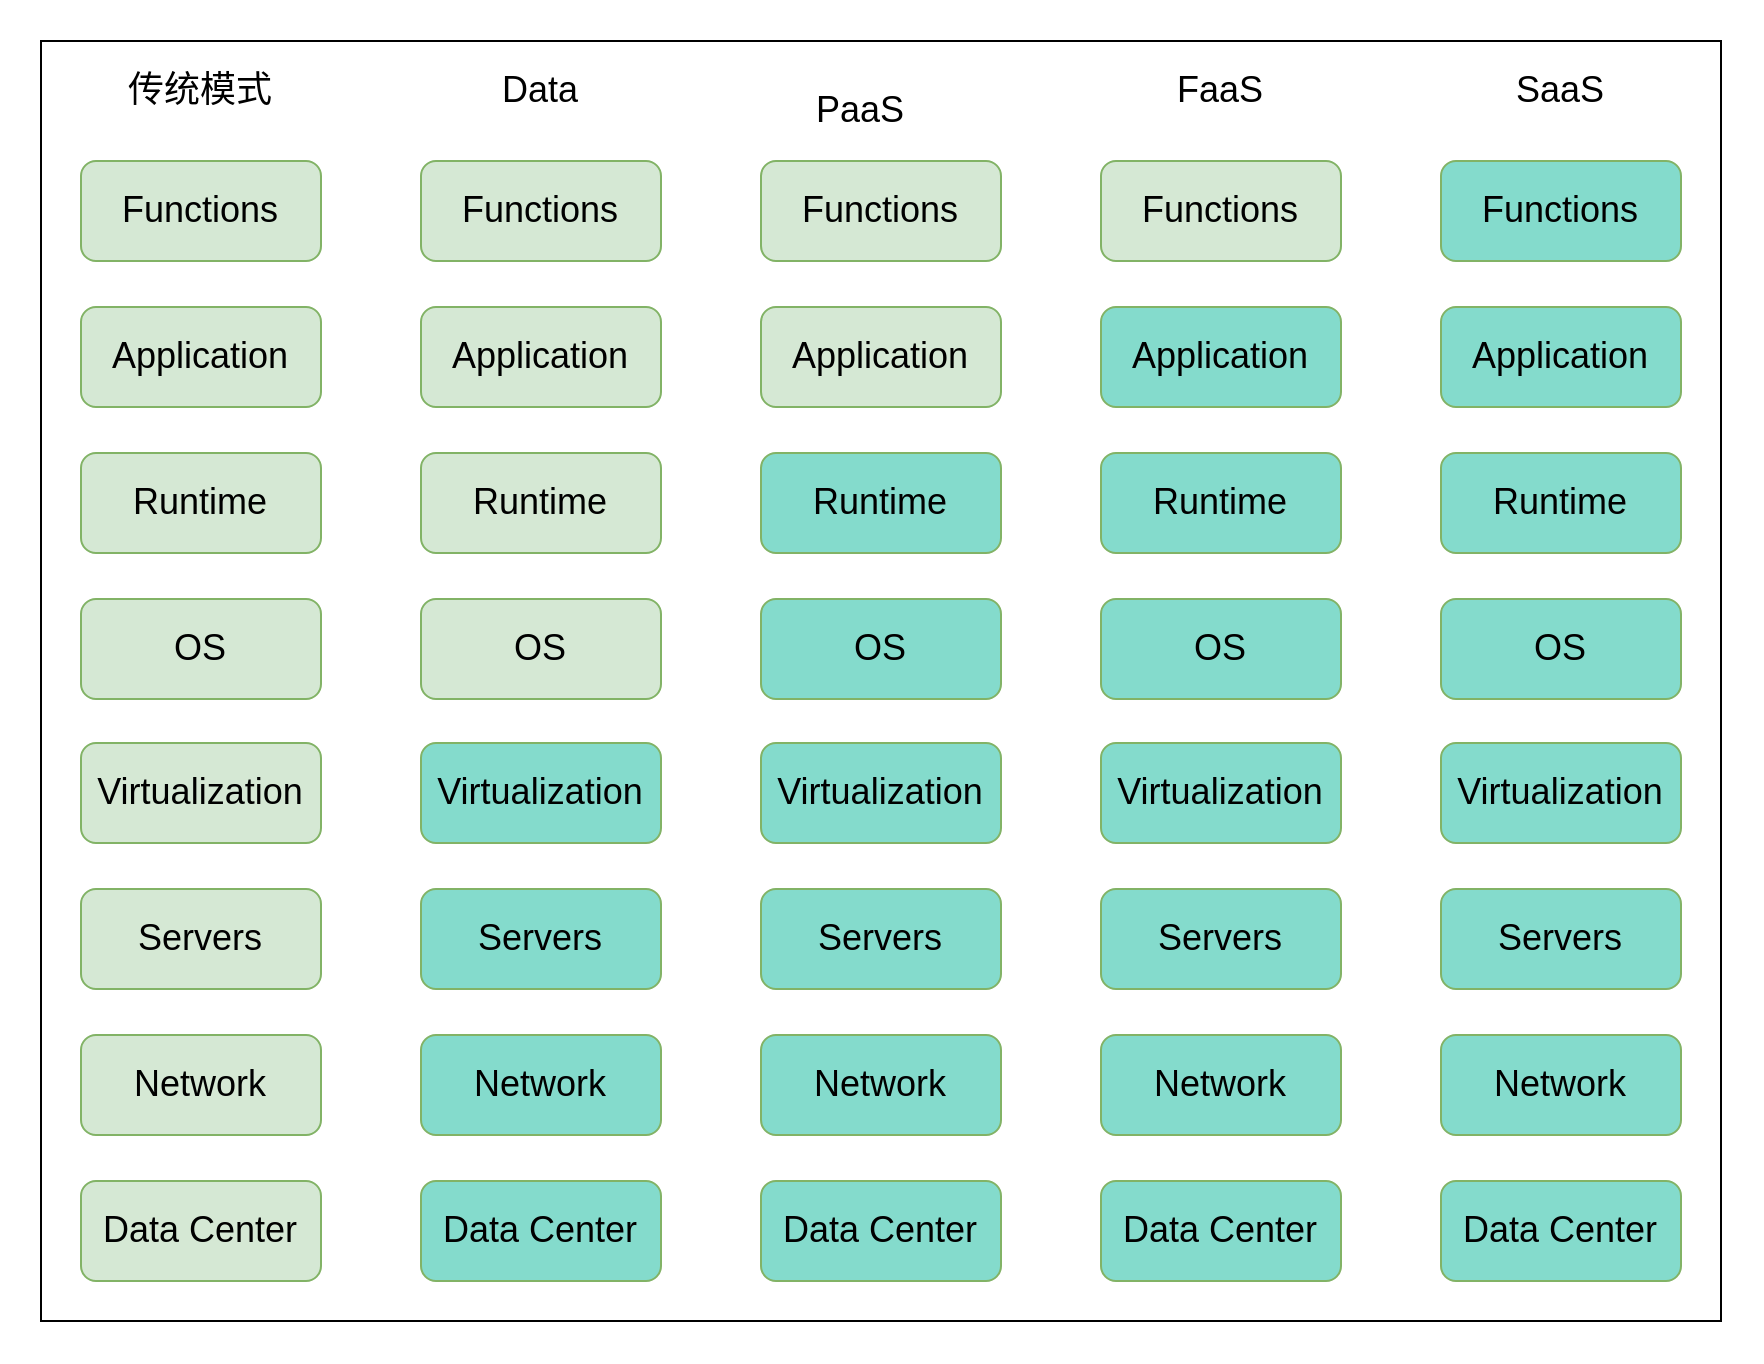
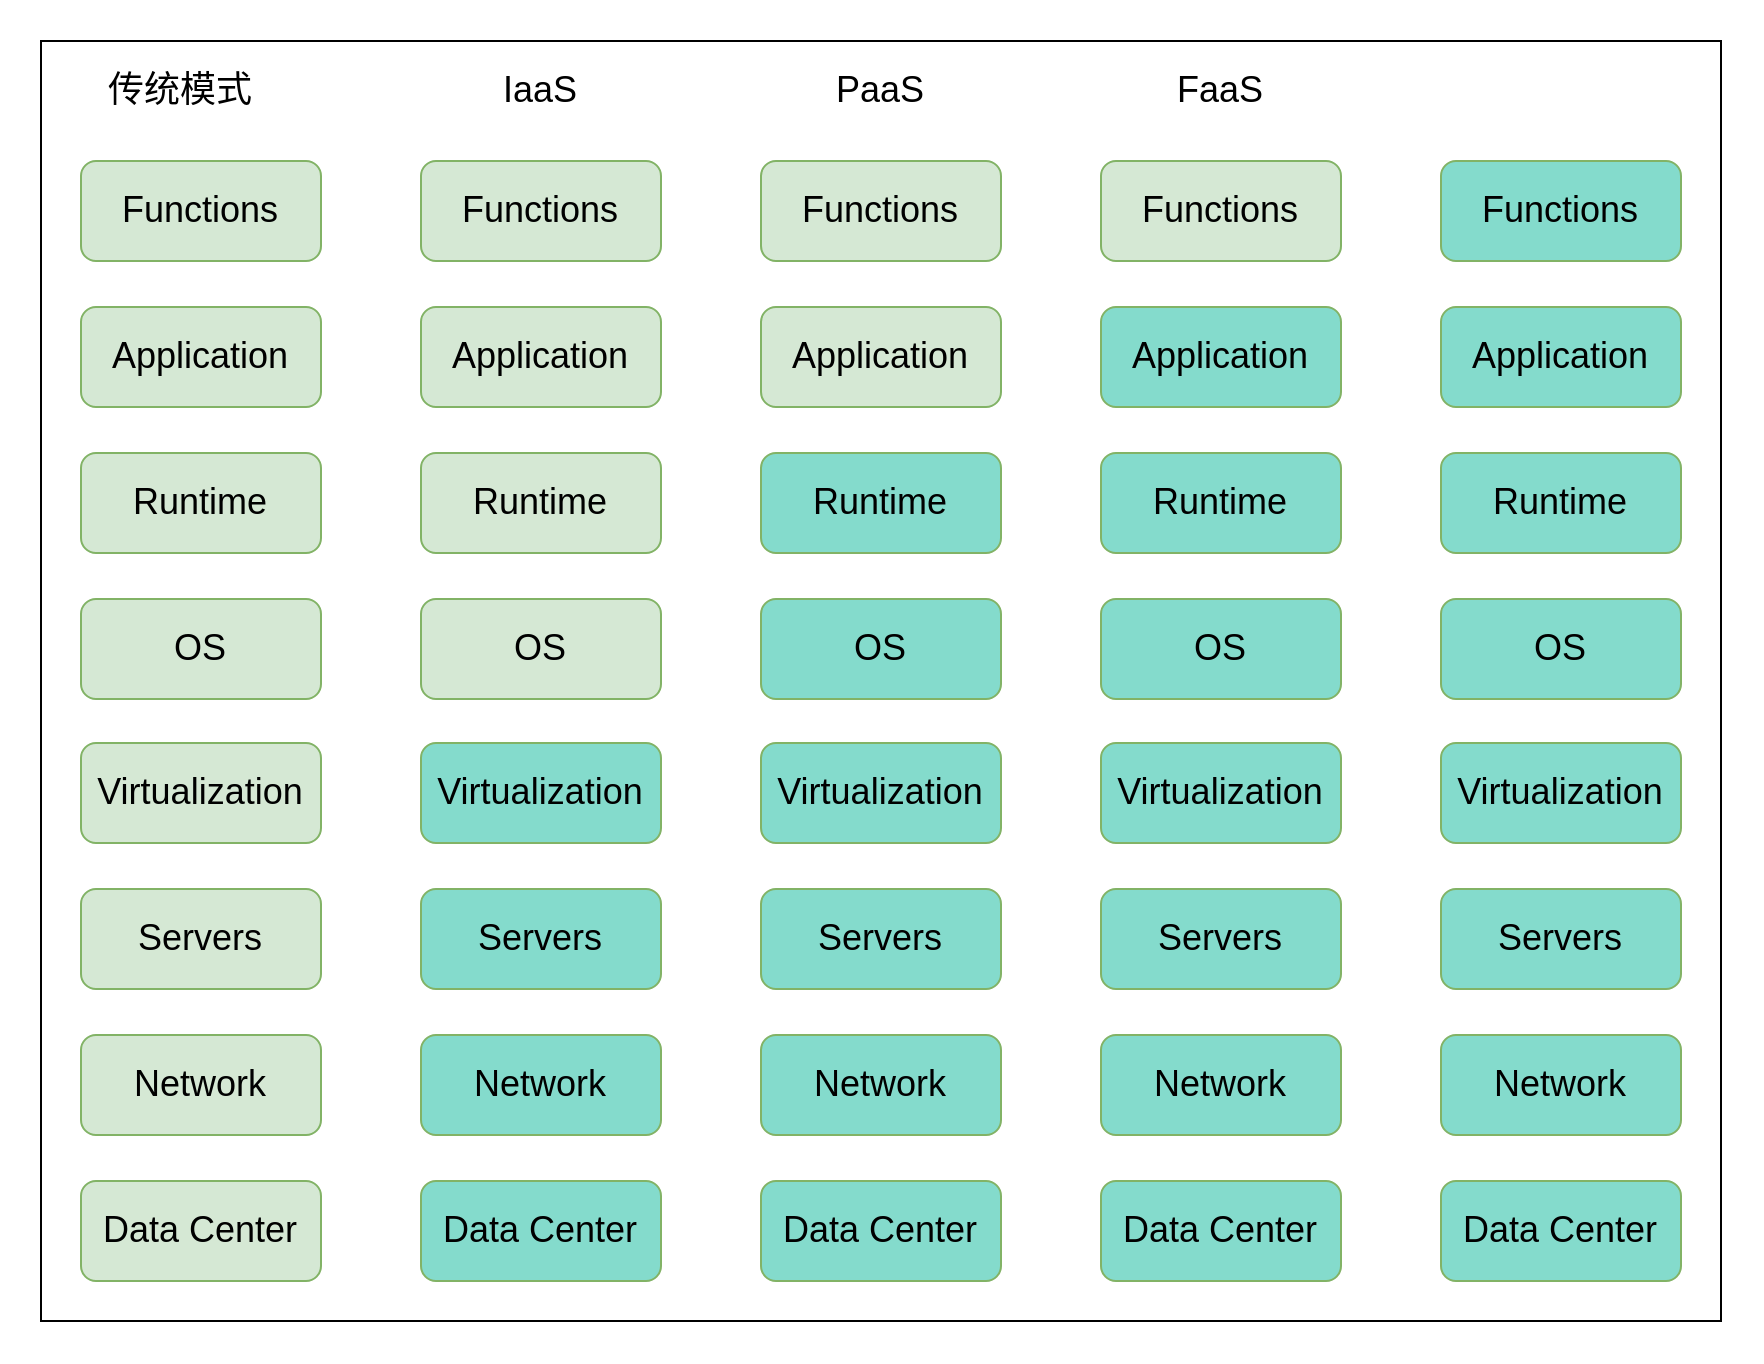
(201, 91) -> (181, 91)
(541, 91) -> (541, 91)
(1561, 91) -> none
(861, 111) -> (881, 91)
